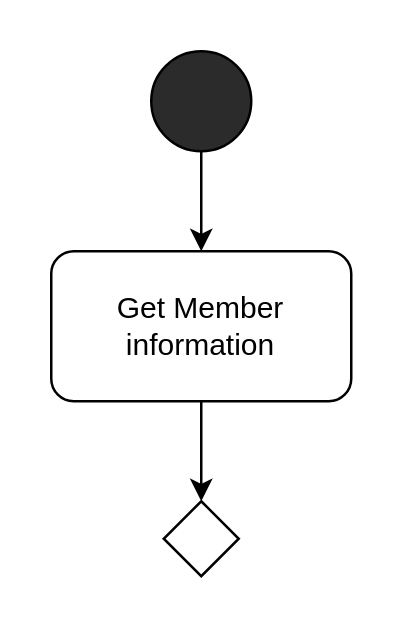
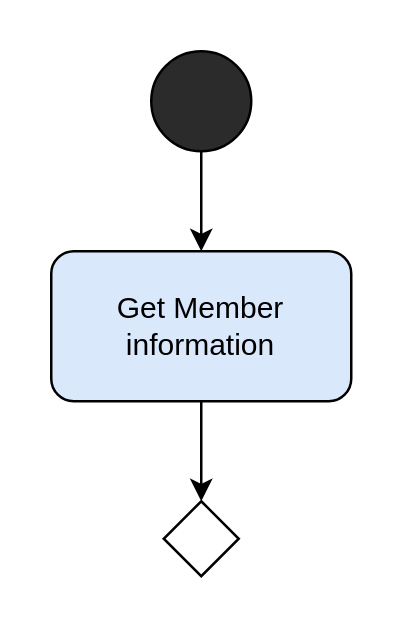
(201, 326) -> (201, 326)
